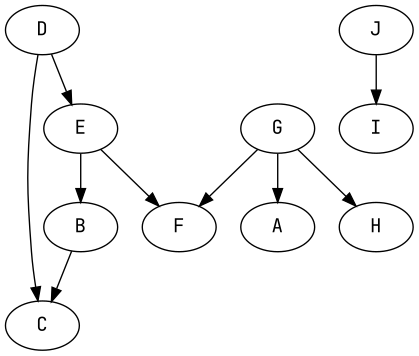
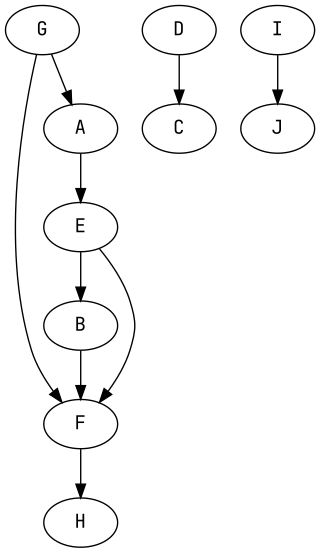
(59, 73) -> (81, 171)
(376, 73) -> (278, 73)
(322, 173) -> (81, 467)
(64, 270) -> (81, 368)
